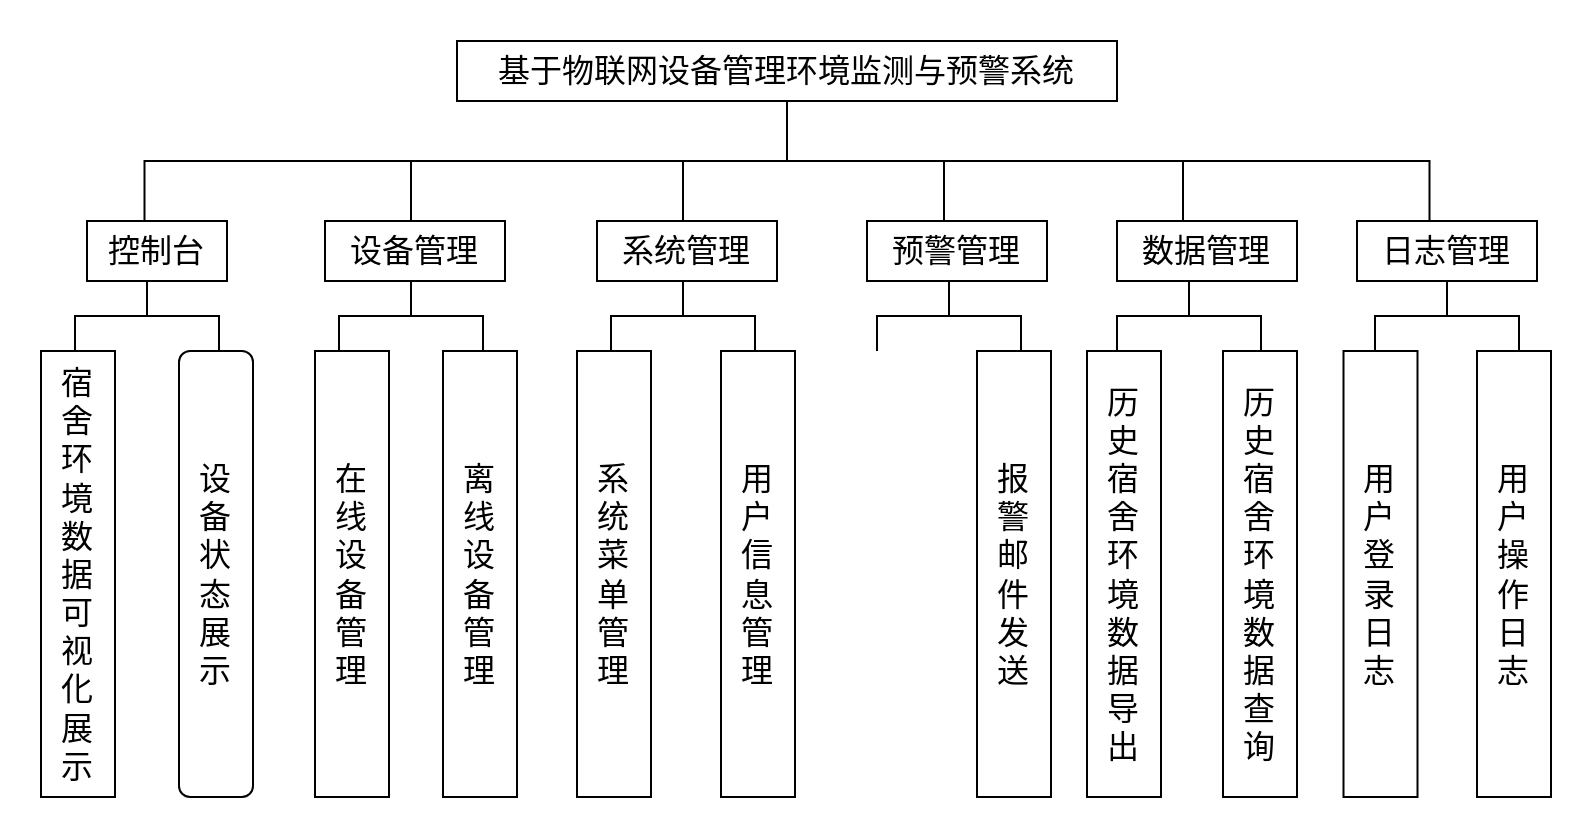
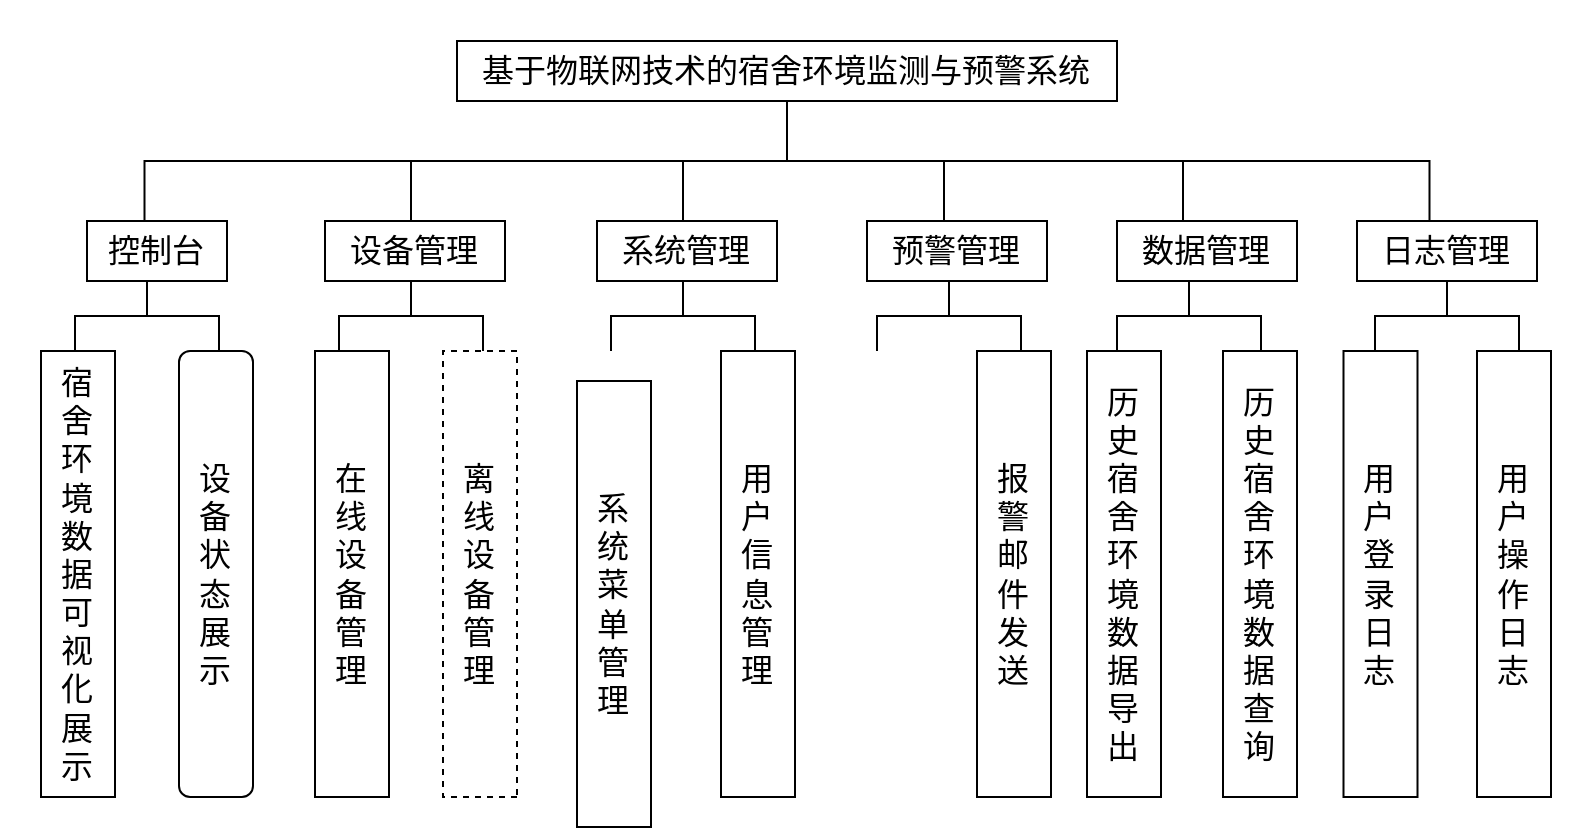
(787, 71) -> (787, 71)
(480, 574) -> (480, 574)
(614, 574) -> (614, 604)
